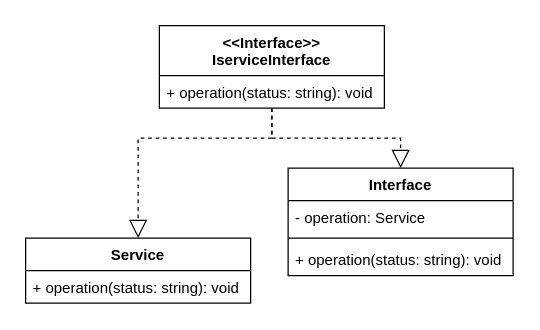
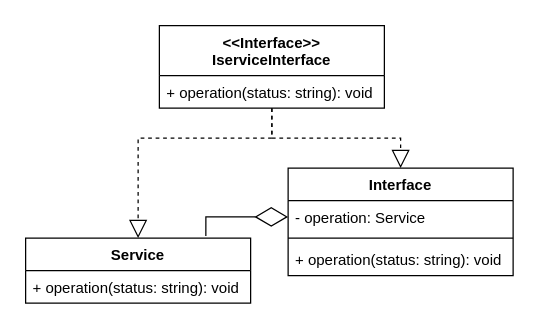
none -> (221, 217)
